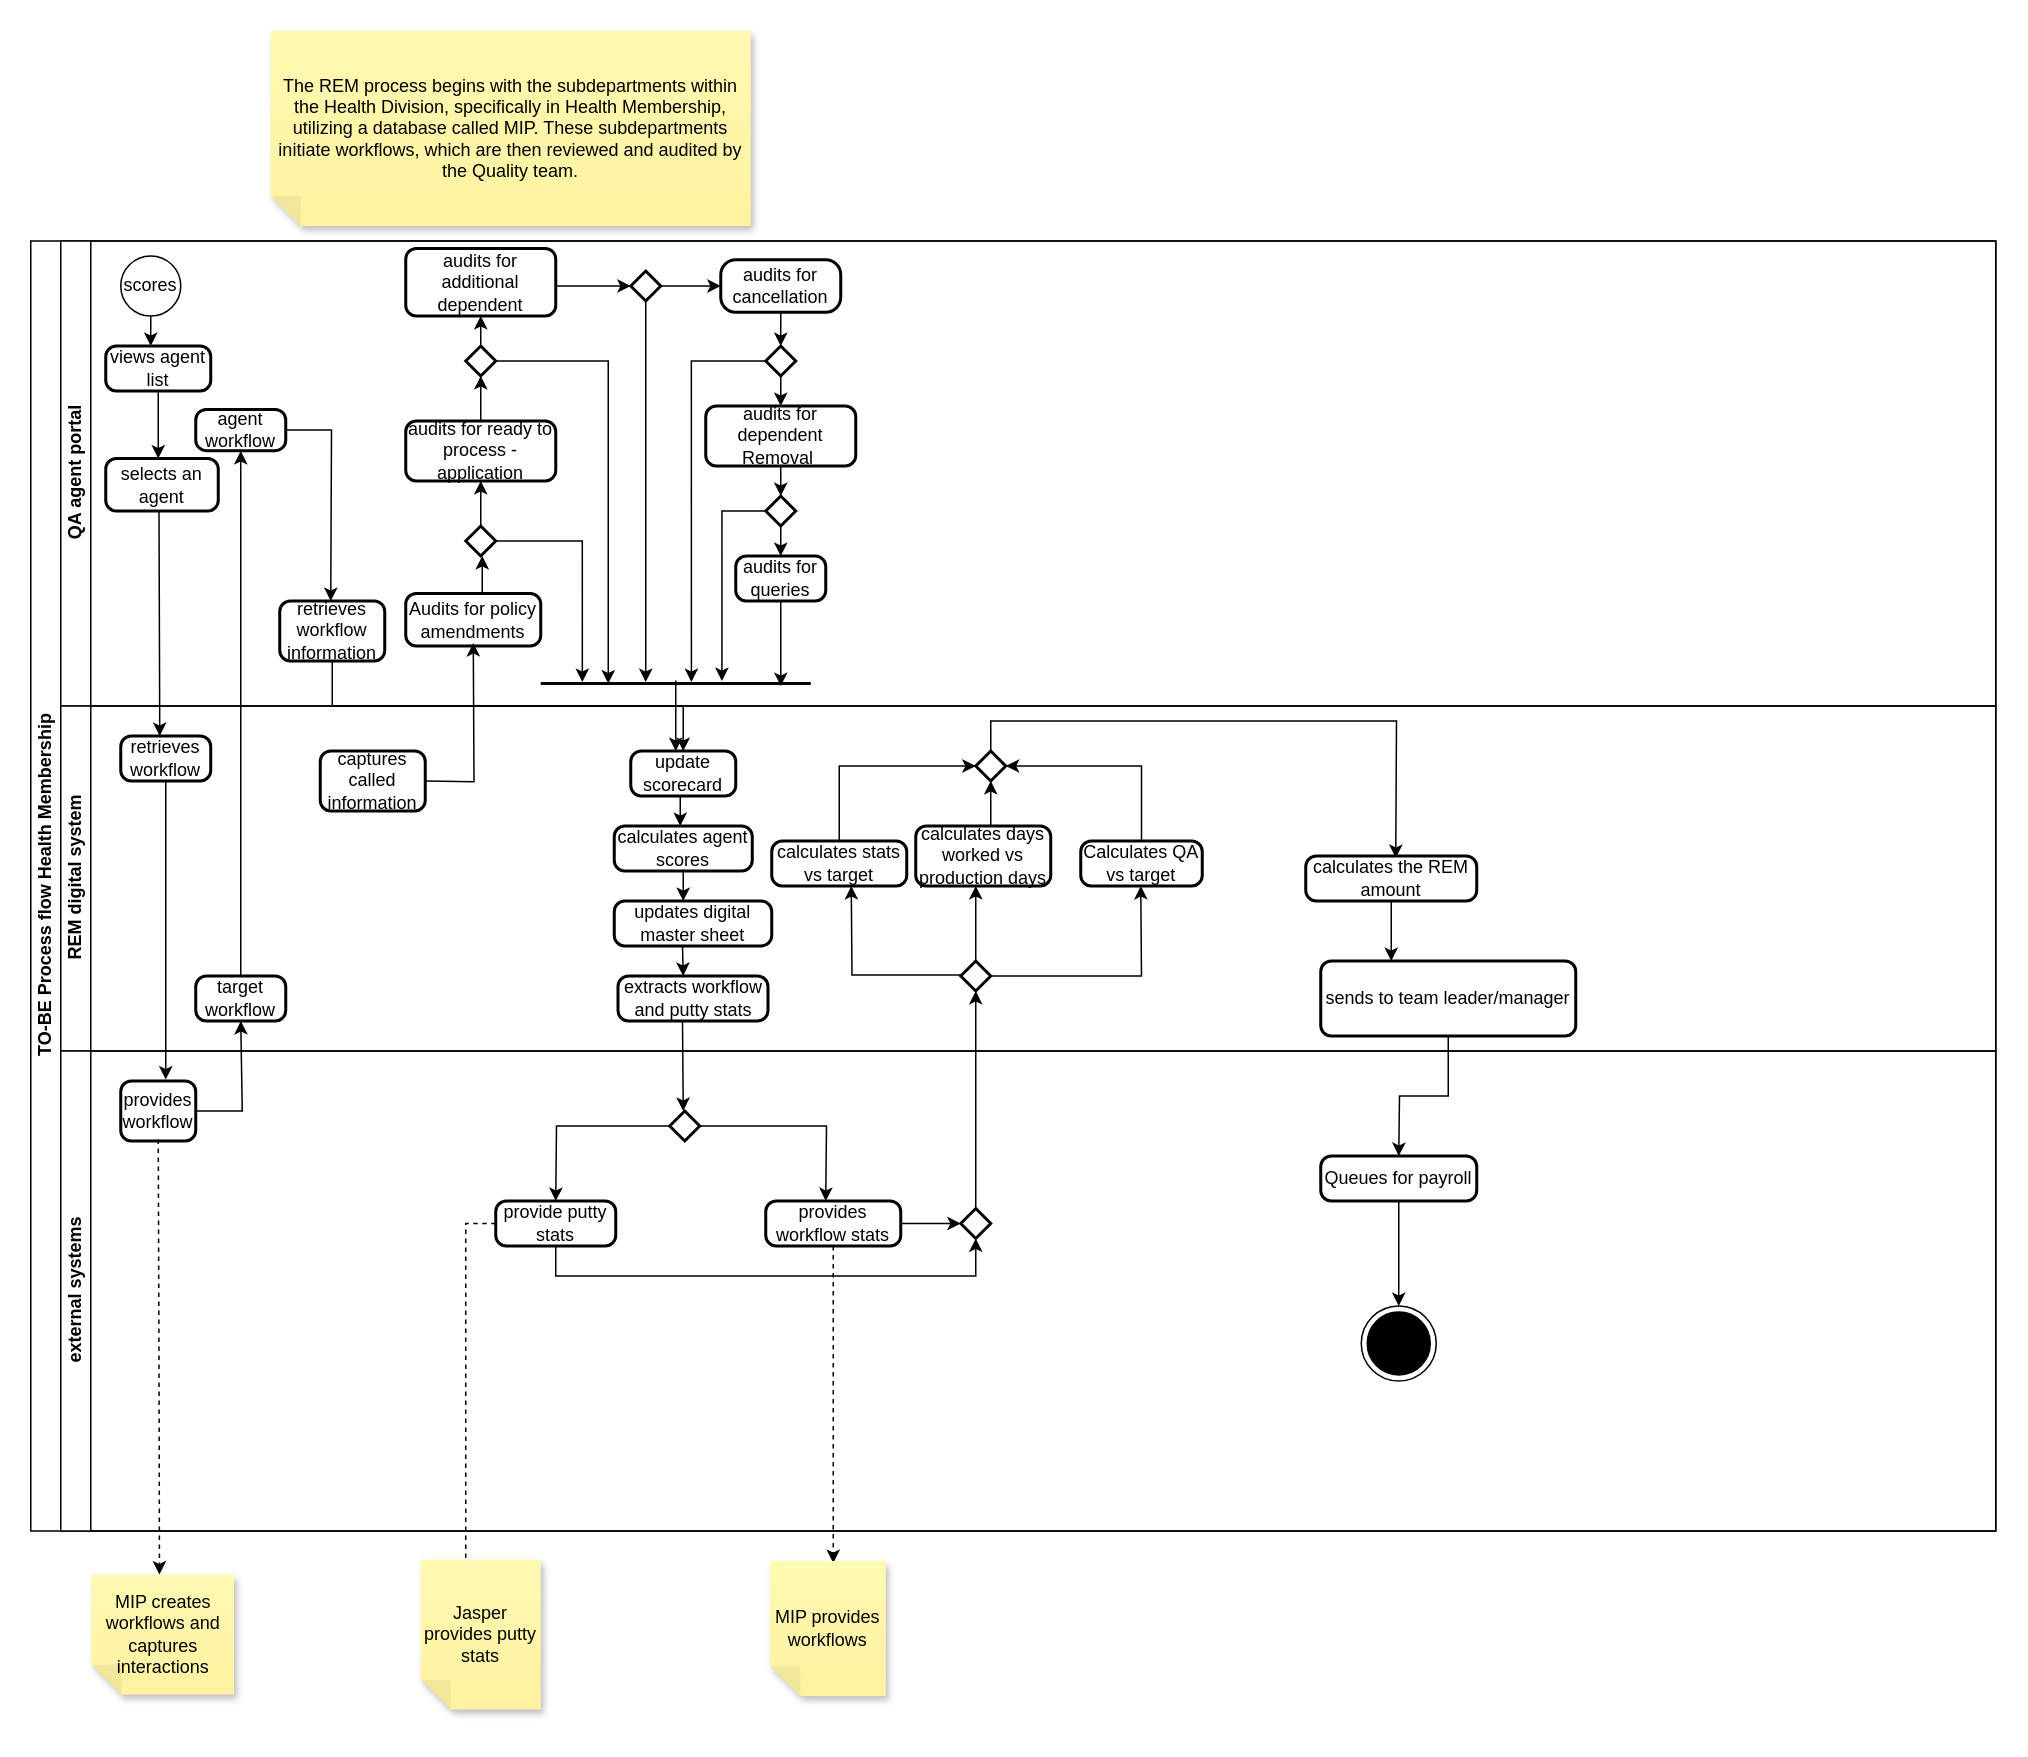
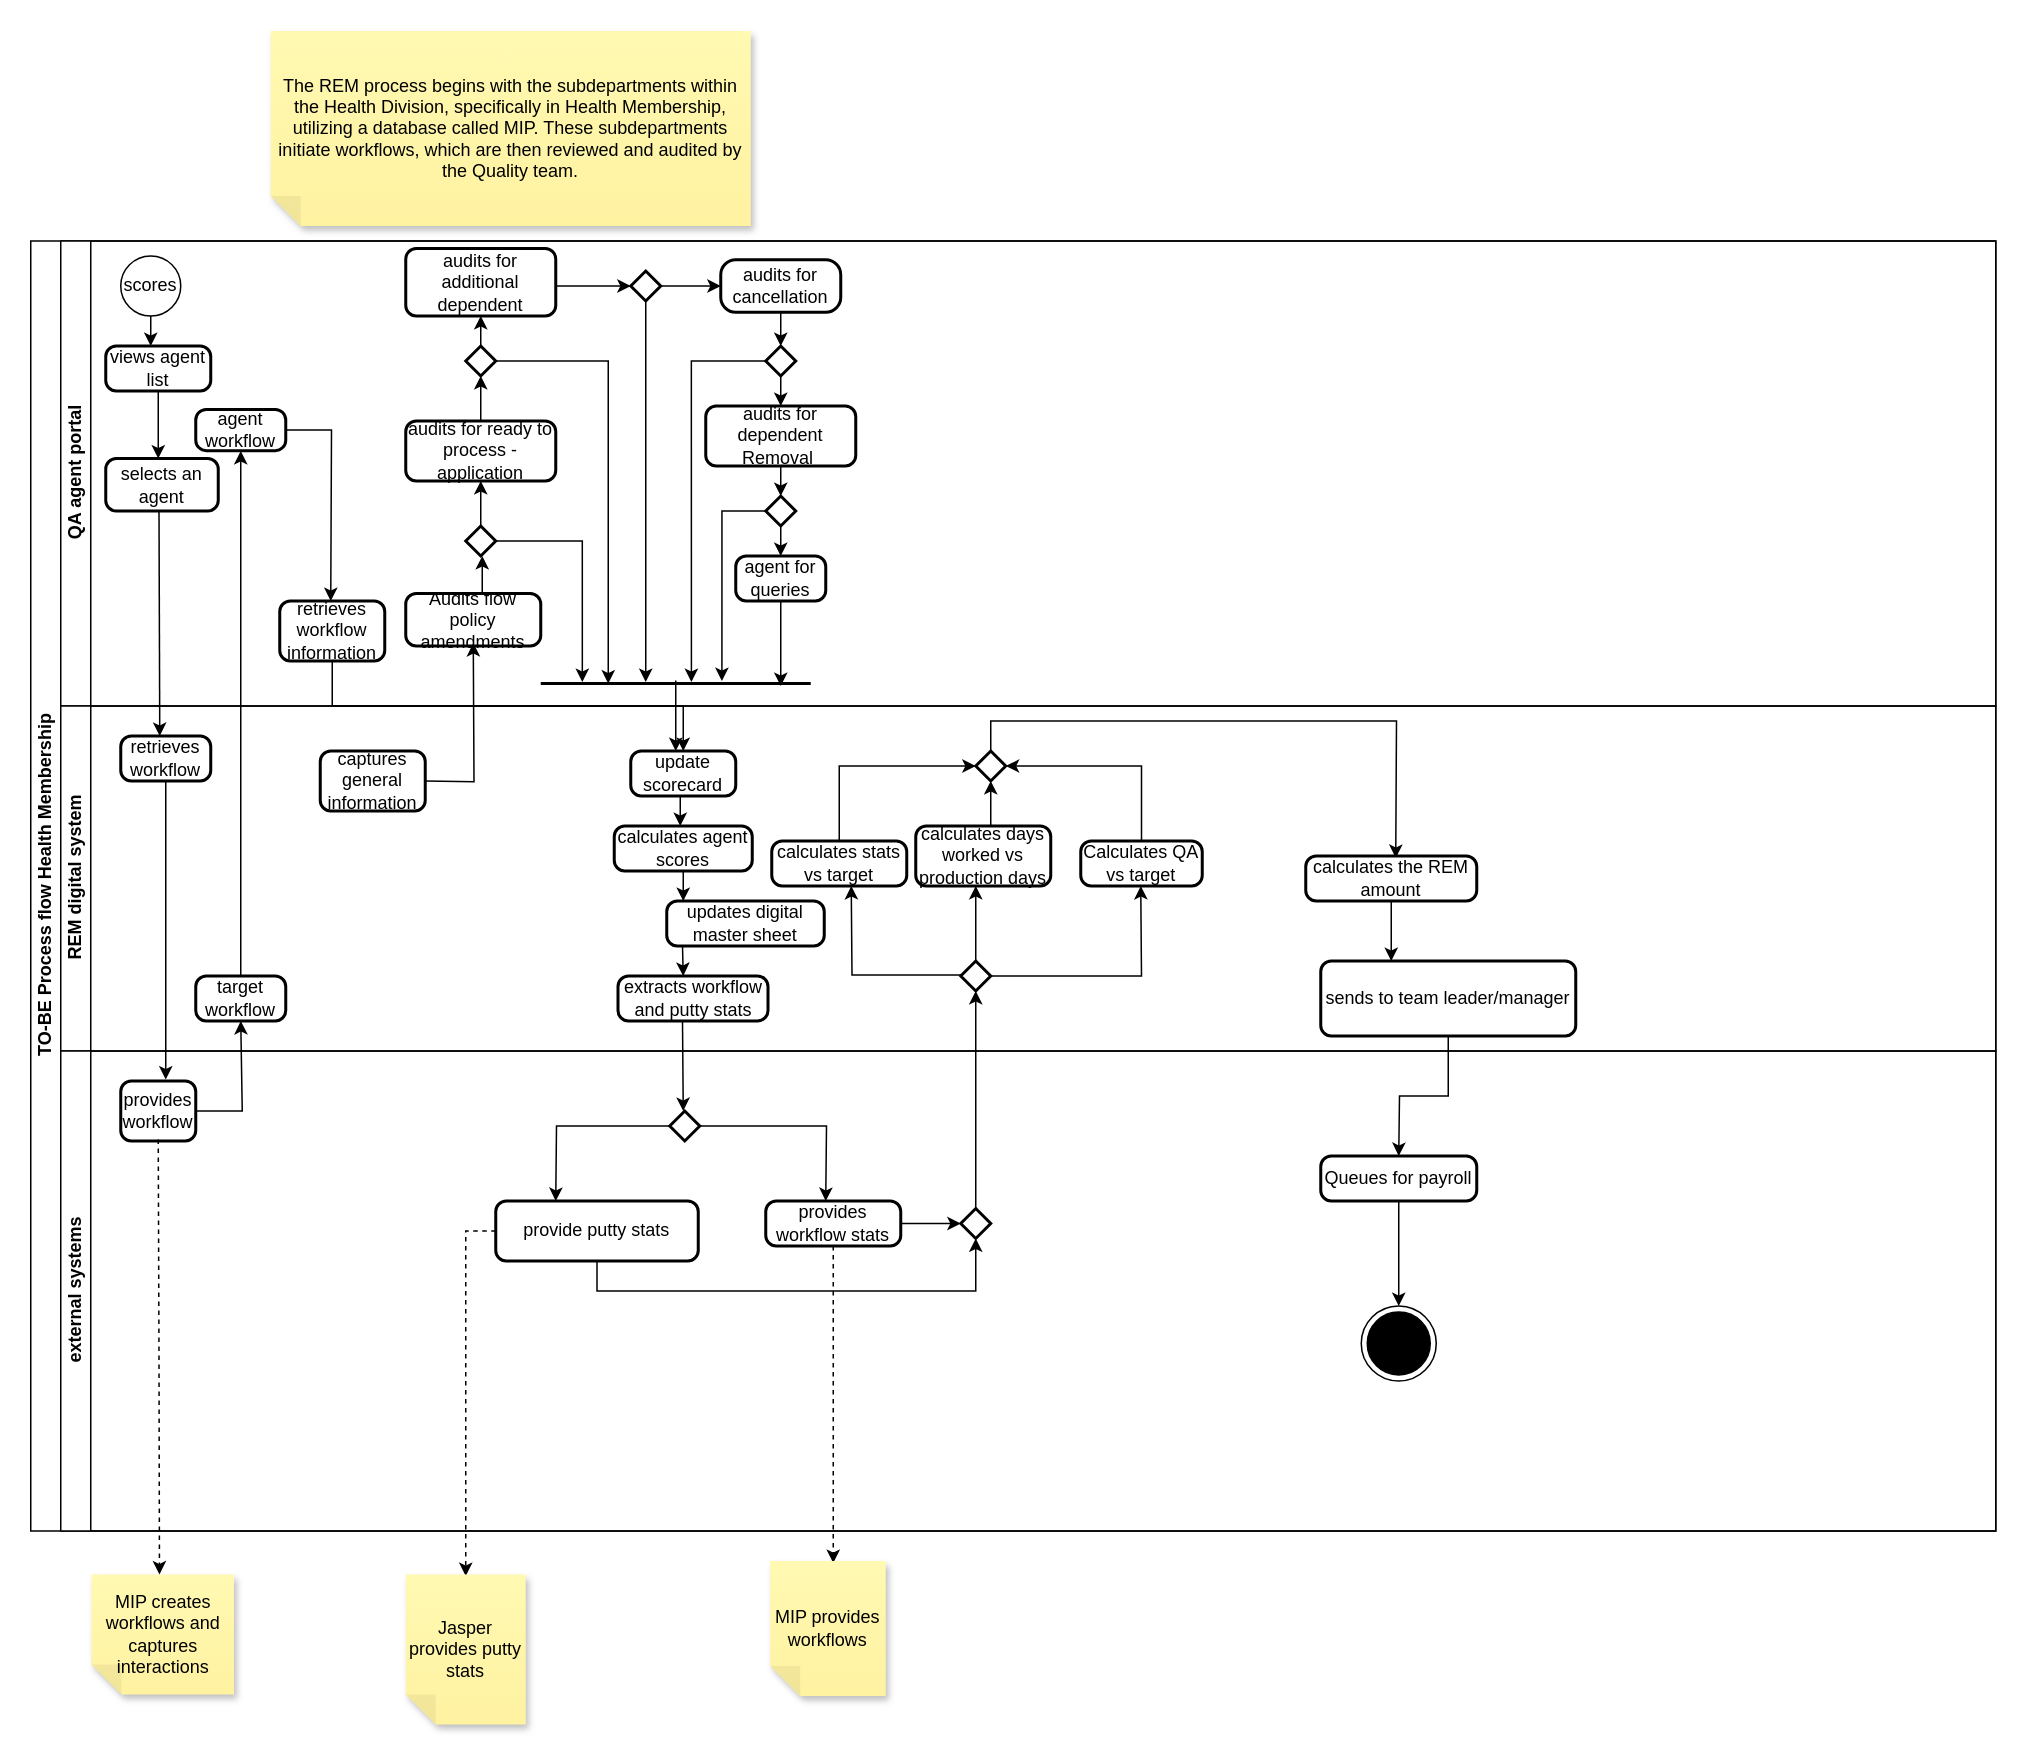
(781, 578) -> (781, 578)
(473, 620) -> (473, 620)
(373, 781) -> (373, 781)
(693, 923) -> (746, 923)
(556, 1223) -> (597, 1231)
(481, 1634) -> (466, 1649)
